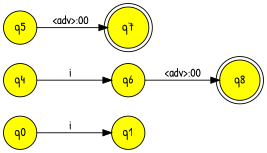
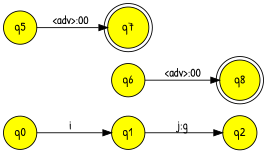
(20, 80) -> none
none -> (240, 133)
